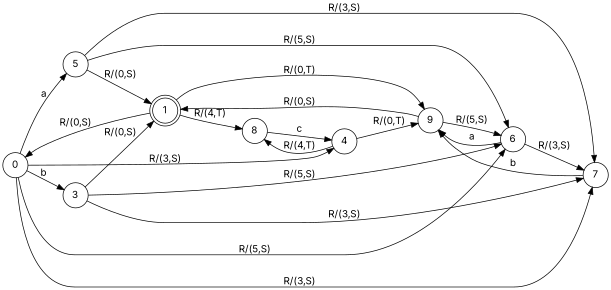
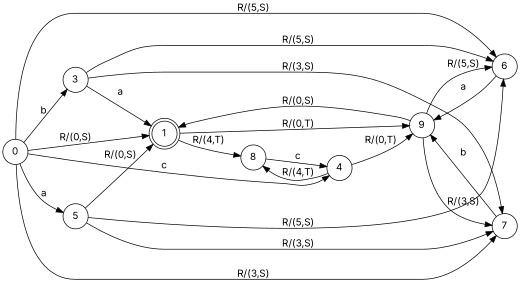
(89, 128) -> (85, 143)
(120, 133) -> (120, 92)
(551, 156) -> (438, 194)
(165, 159) -> (164, 166)
